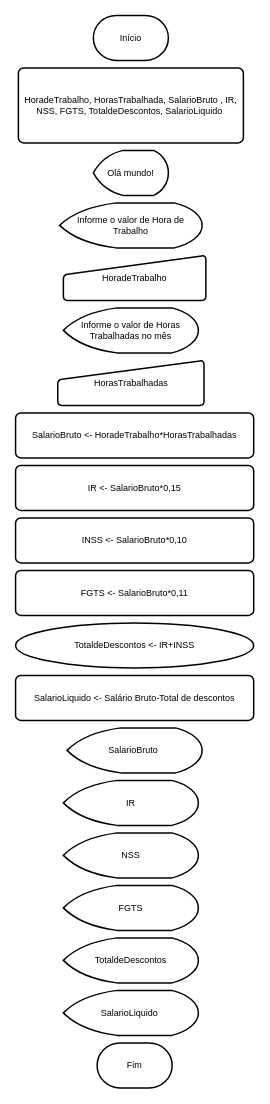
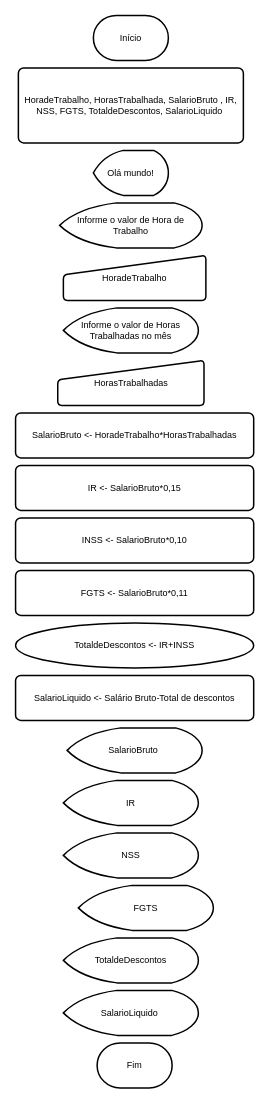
(131, 908) -> (146, 908)
